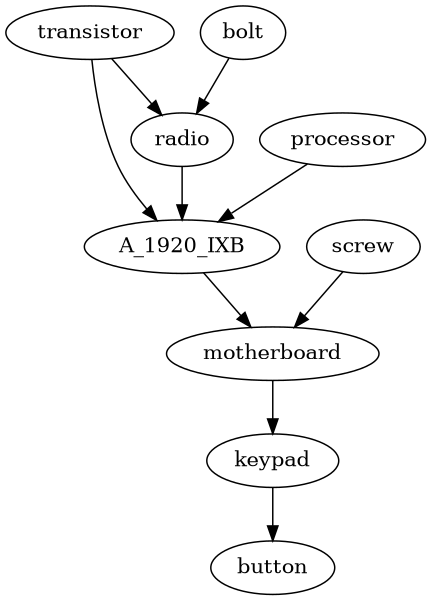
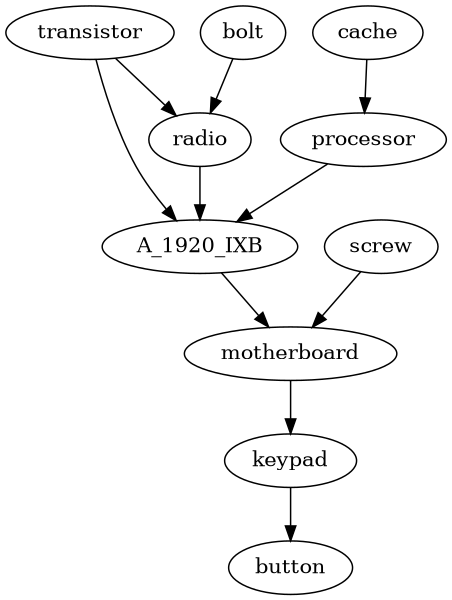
none -> (368, 33)
